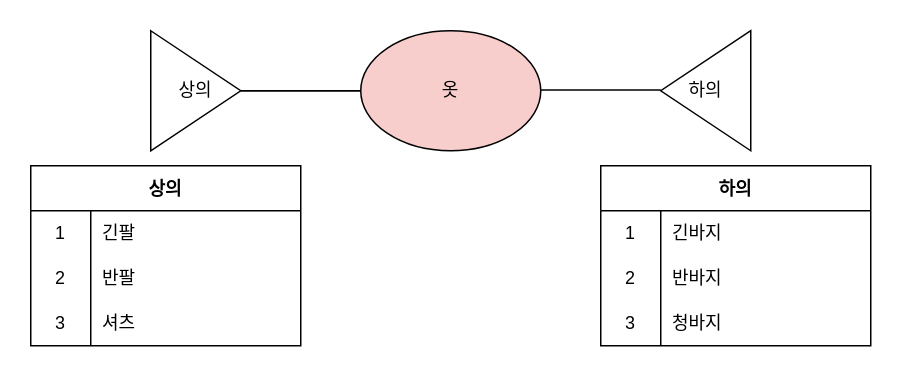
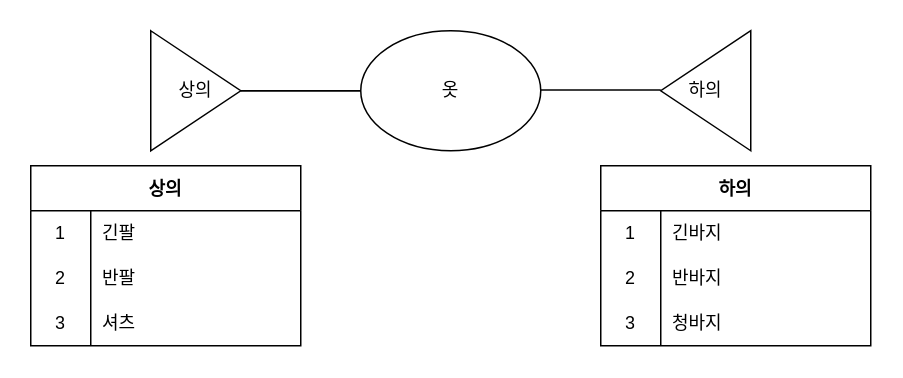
(451, 91) -> (451, 91)
